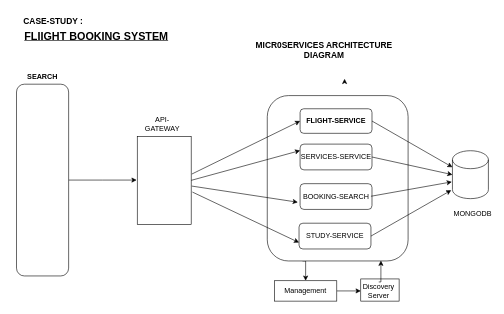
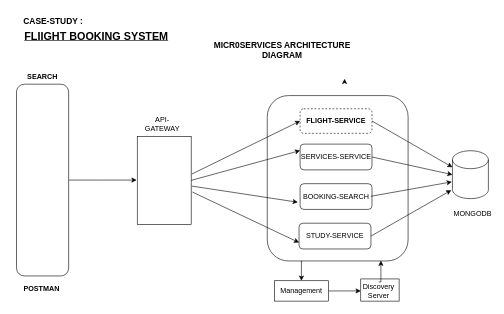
(324, 50) -> (282, 50)
(336, 121) -> (336, 121)
none -> (41, 289)
(306, 291) -> (302, 291)
